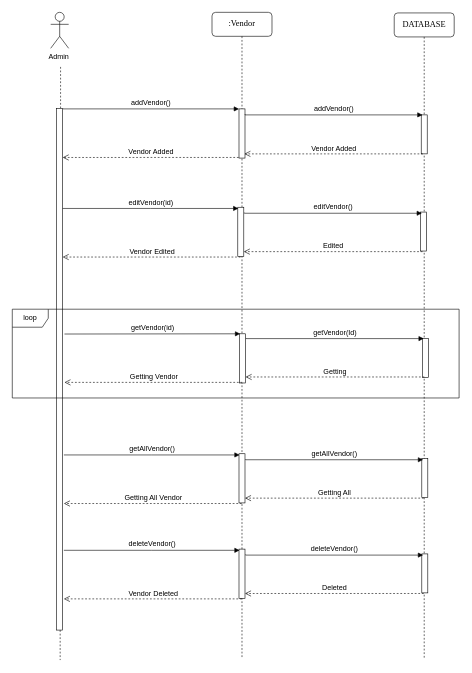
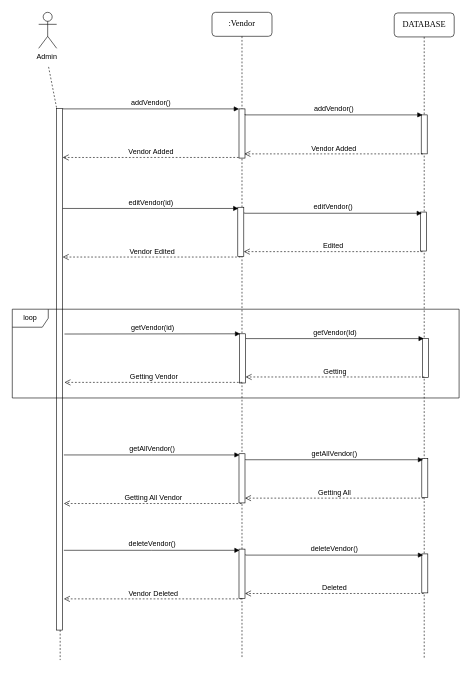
(60, 30) -> (48, 30)
